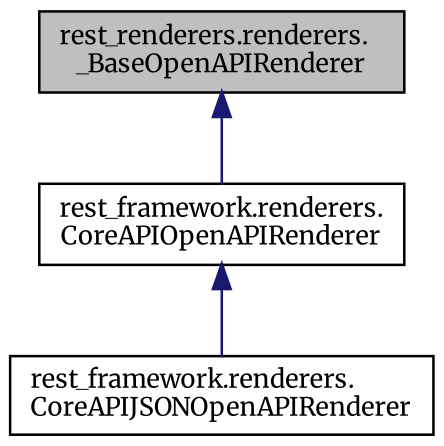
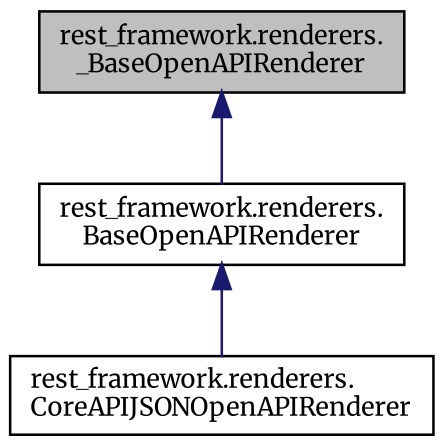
(222, 52) -> (222, 52)
(222, 224) -> (222, 224)
